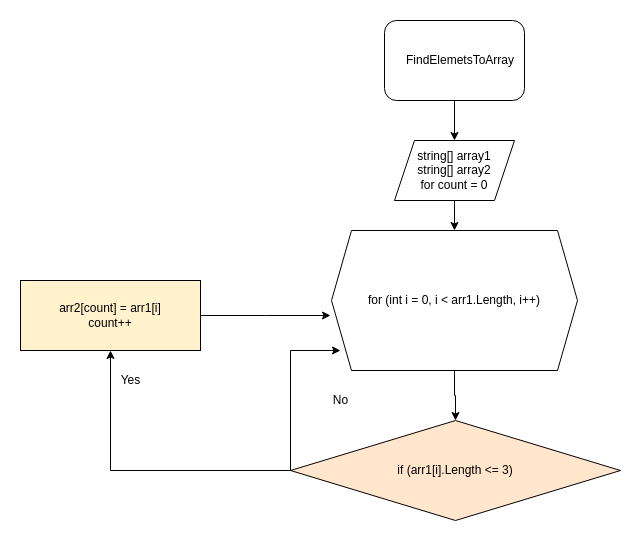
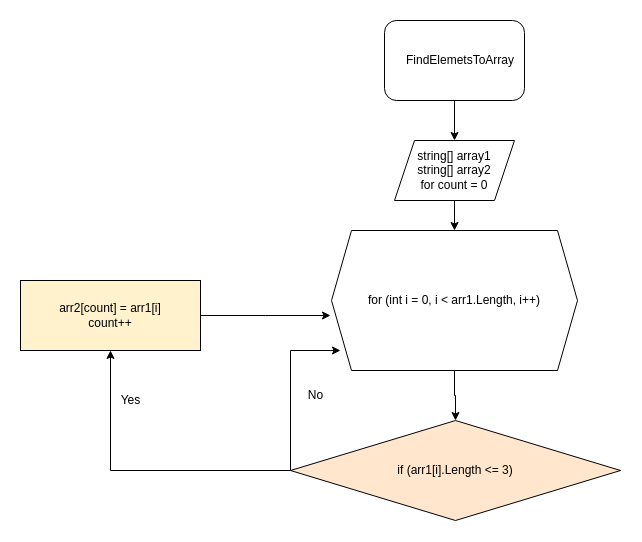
(131, 381) -> (131, 401)
(341, 401) -> (316, 396)
